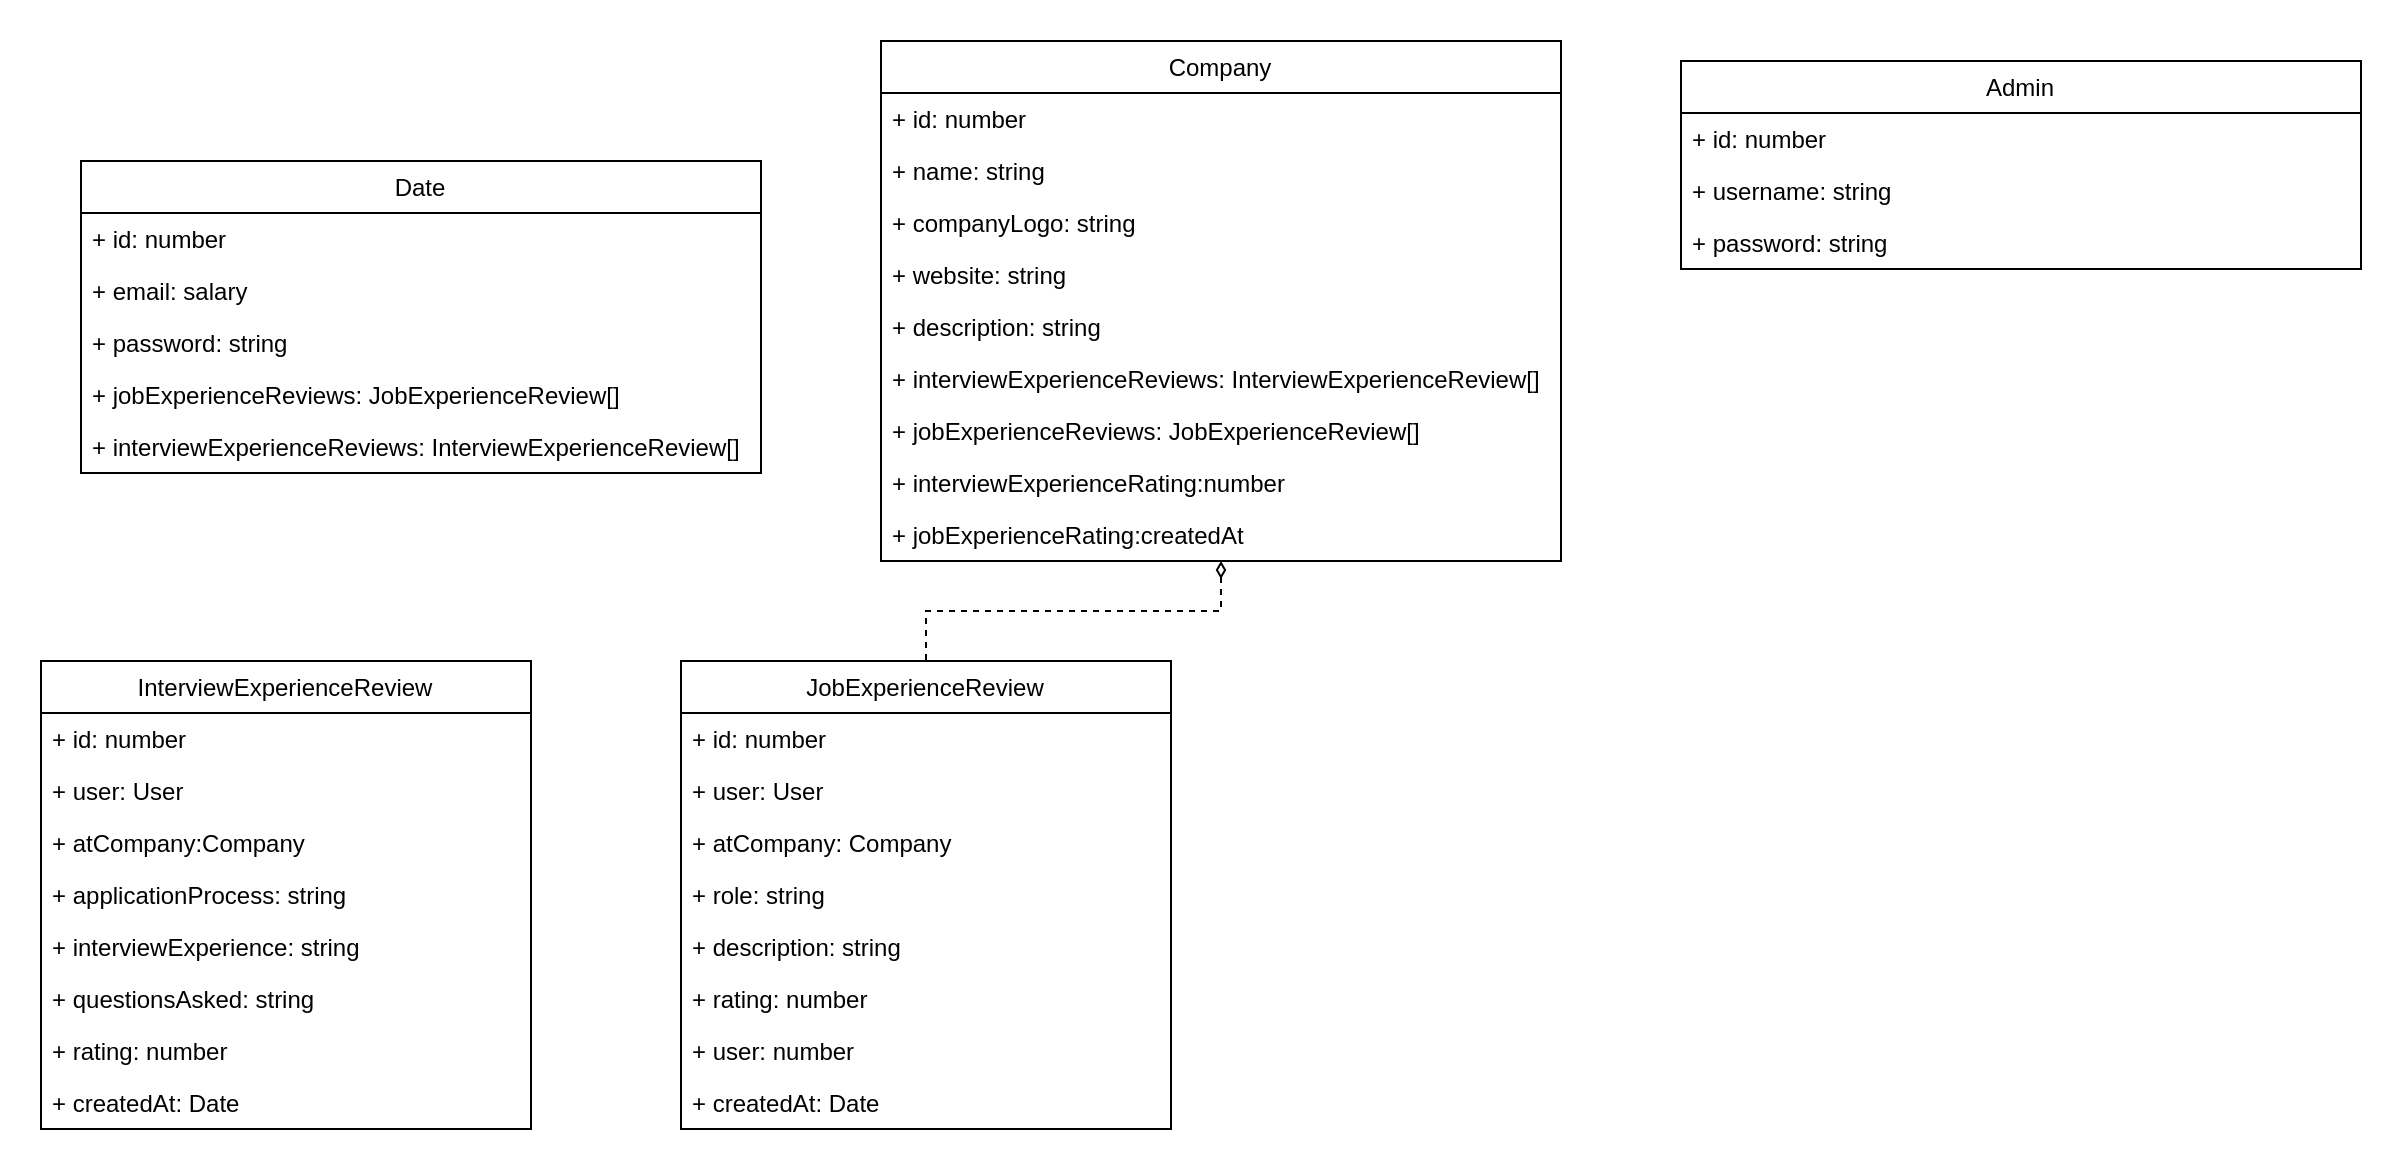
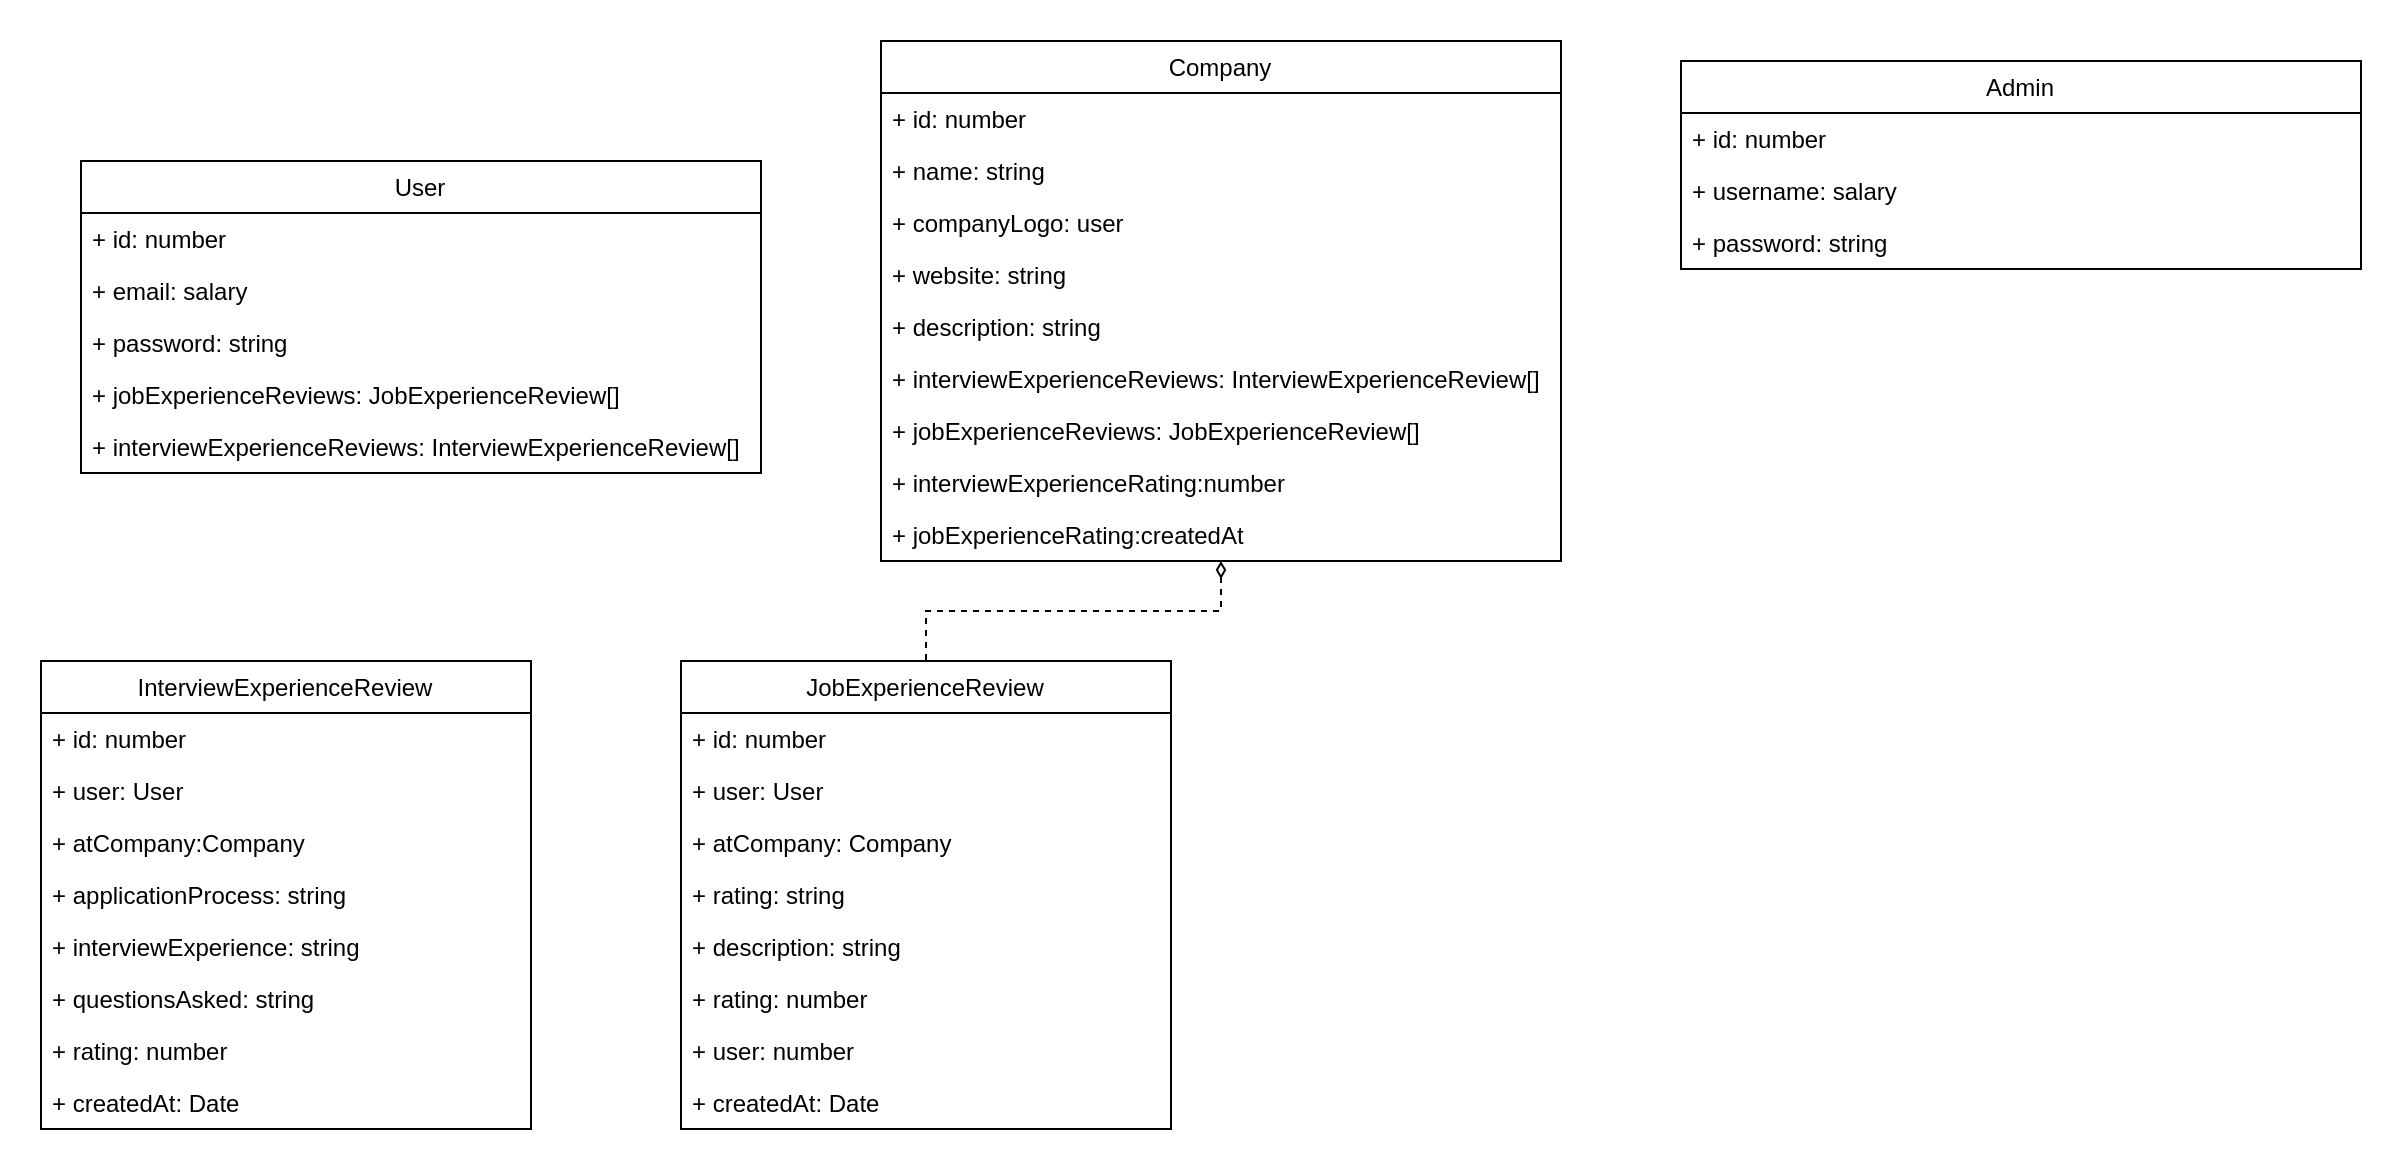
(420, 188) -> (420, 188)
(1800, 192) -> (1800, 192)
(1021, 224) -> (1010, 224)
(770, 896) -> (784, 896)
